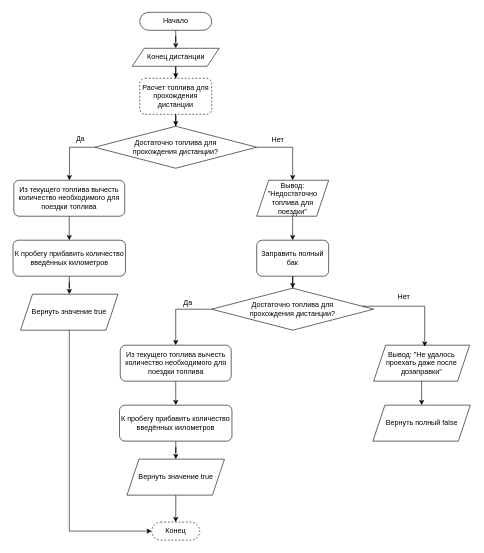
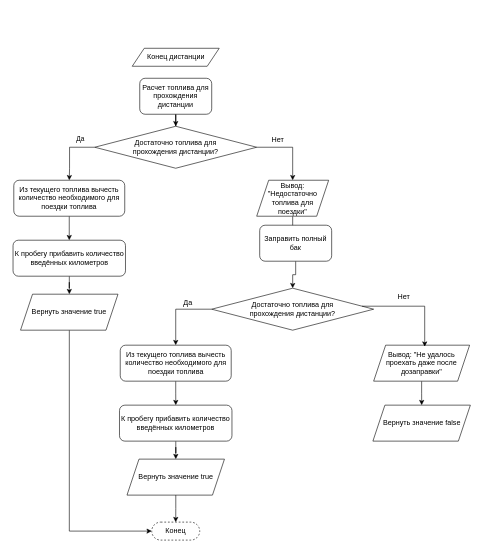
(176, 21) -> none
(176, 41) -> none
(176, 74) -> none
(176, 96) -> (176, 96)
(293, 258) -> (296, 243)
(422, 423) -> (422, 423)
